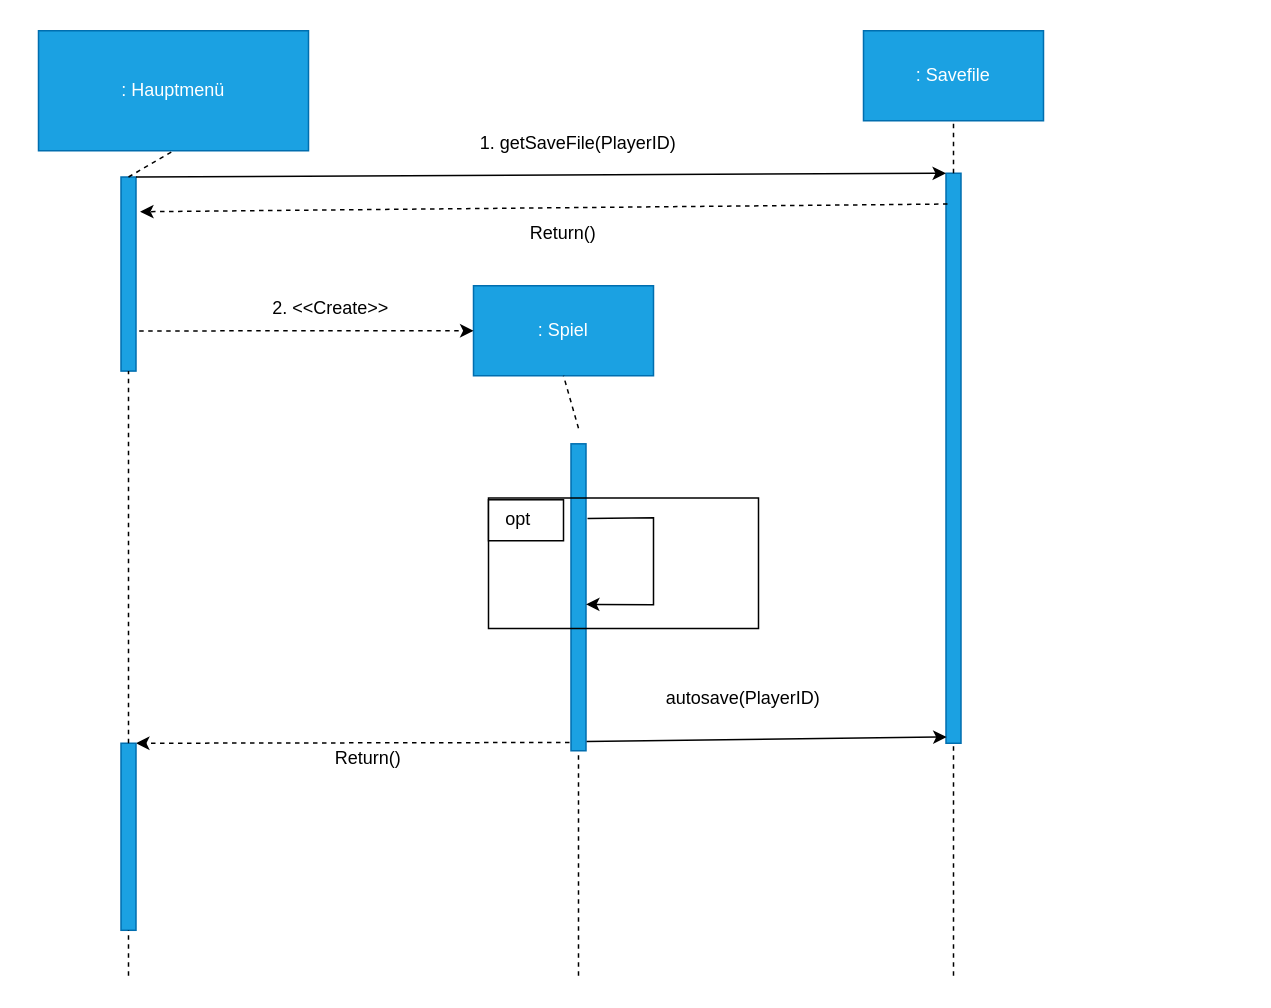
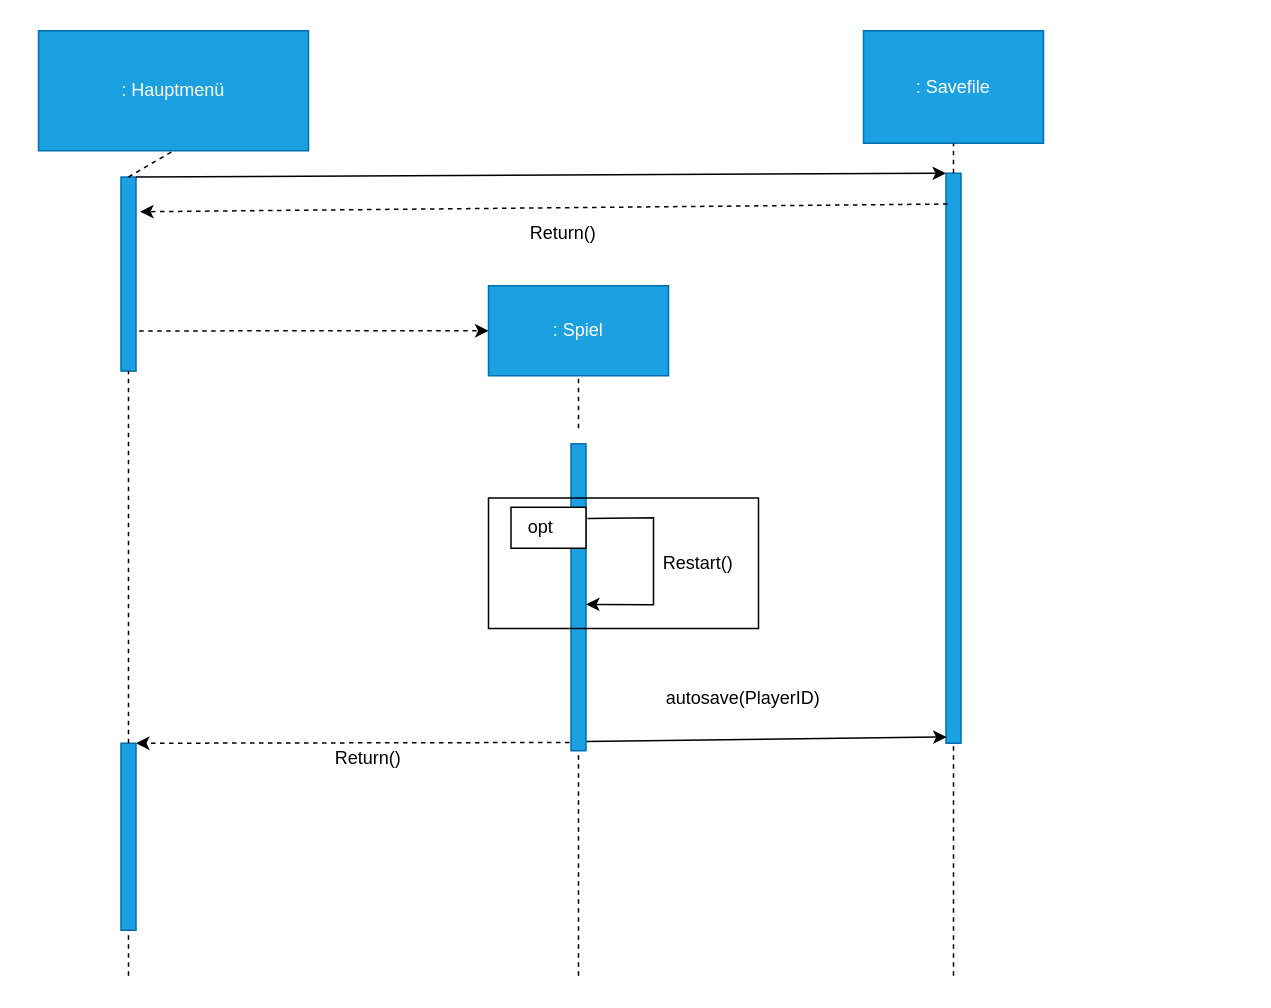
(953, 76) -> (953, 87)
(578, 143) -> none
(331, 308) -> none
(563, 331) -> (578, 331)
(526, 520) -> (548, 528)
none -> (698, 563)
